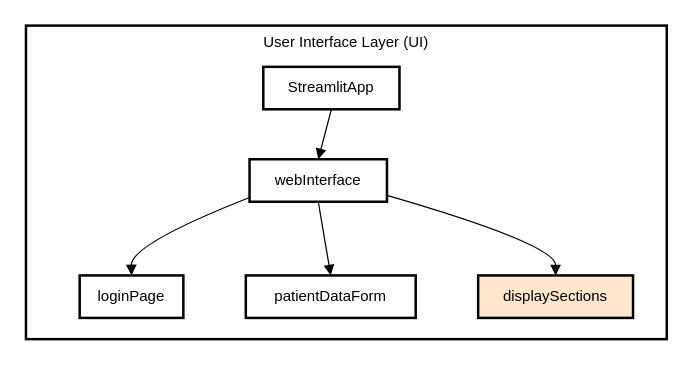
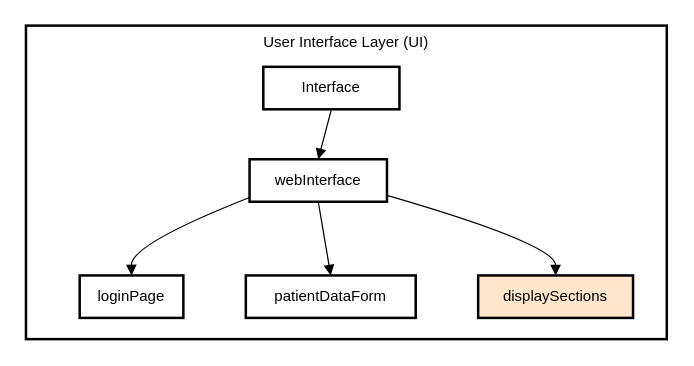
(331, 88) -> (331, 88)
